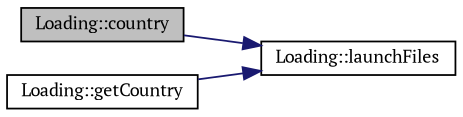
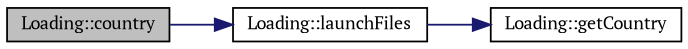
(221, 76) -> (450, 25)
